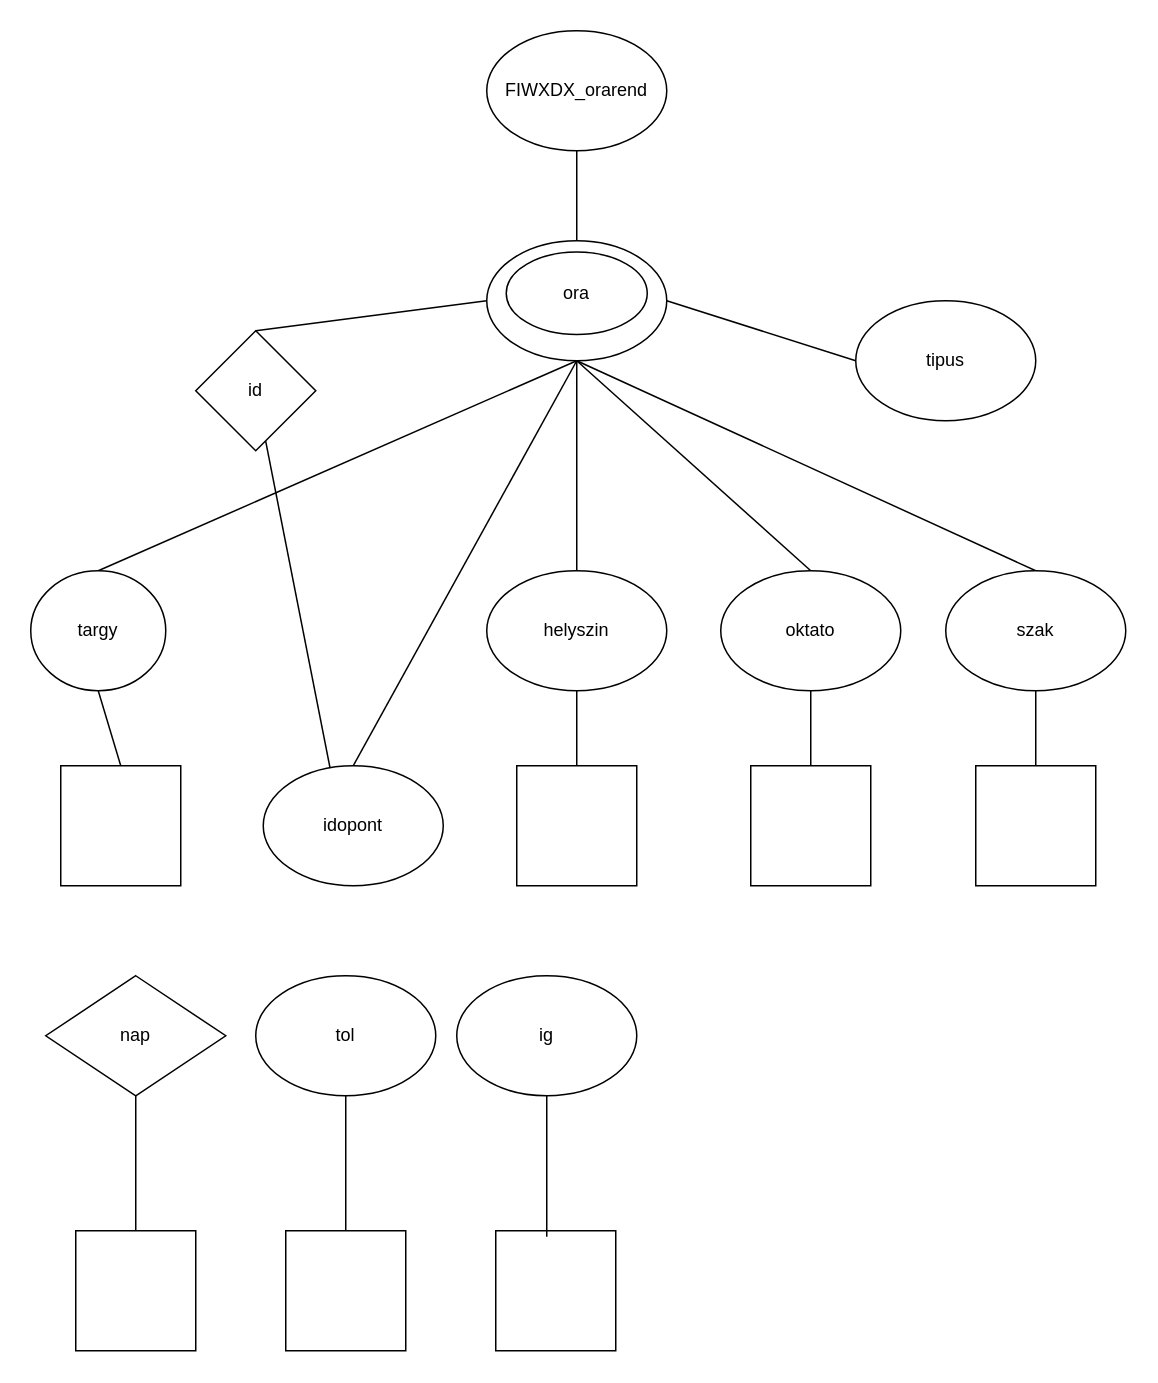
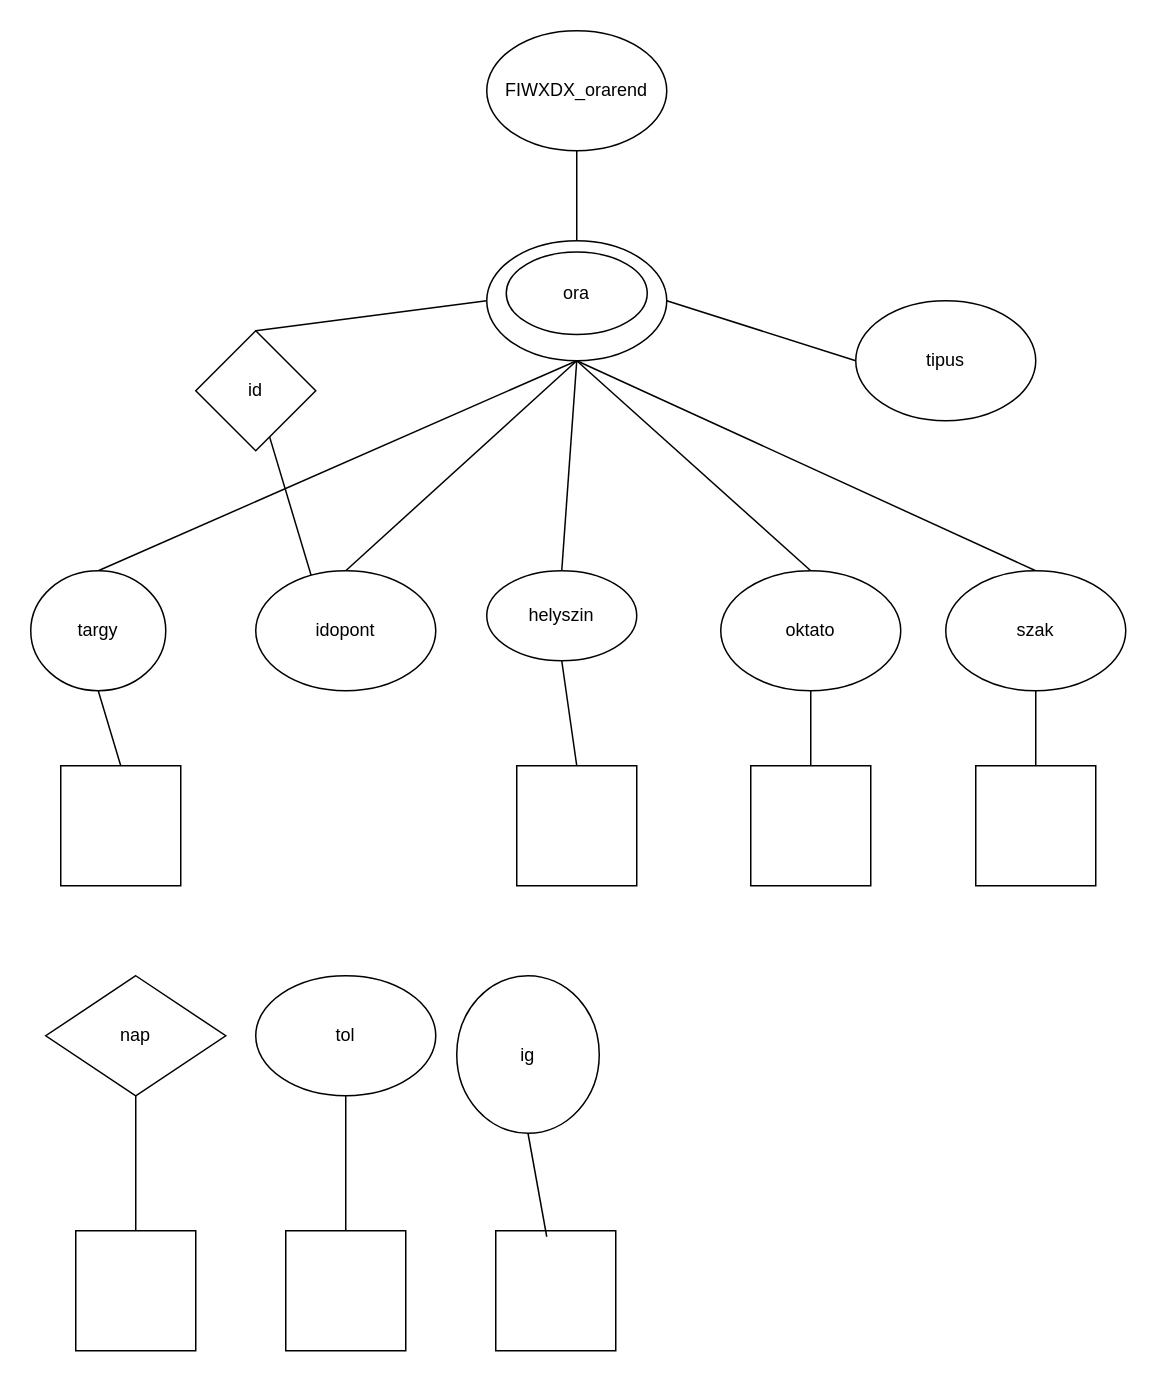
(577, 631) -> (562, 616)
(353, 826) -> (346, 631)
(547, 1036) -> (528, 1055)
